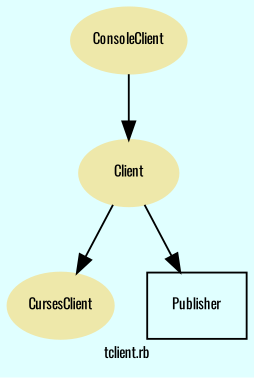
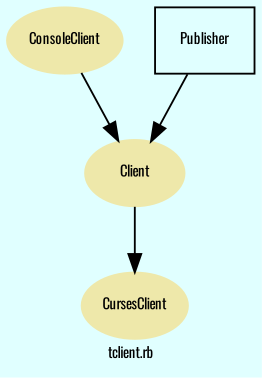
(158, 230) -> (174, 100)
